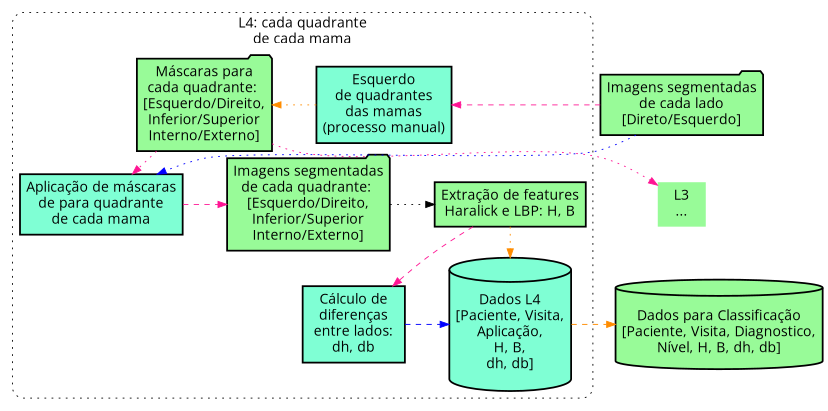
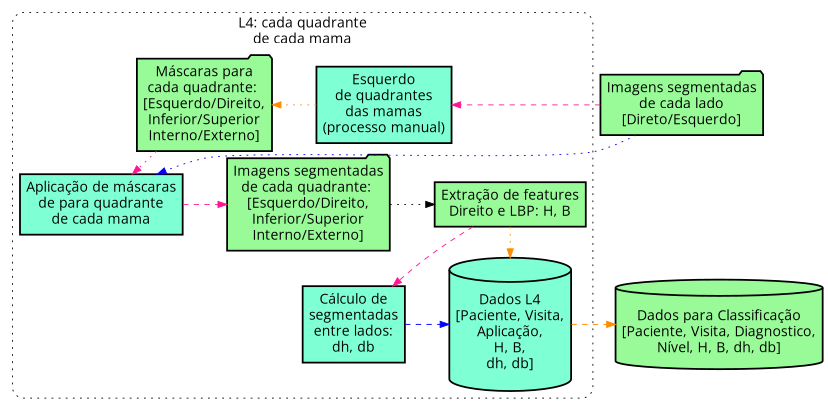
(510, 204) -> (510, 204)
(682, 204) -> none
(354, 324) -> (354, 324)
